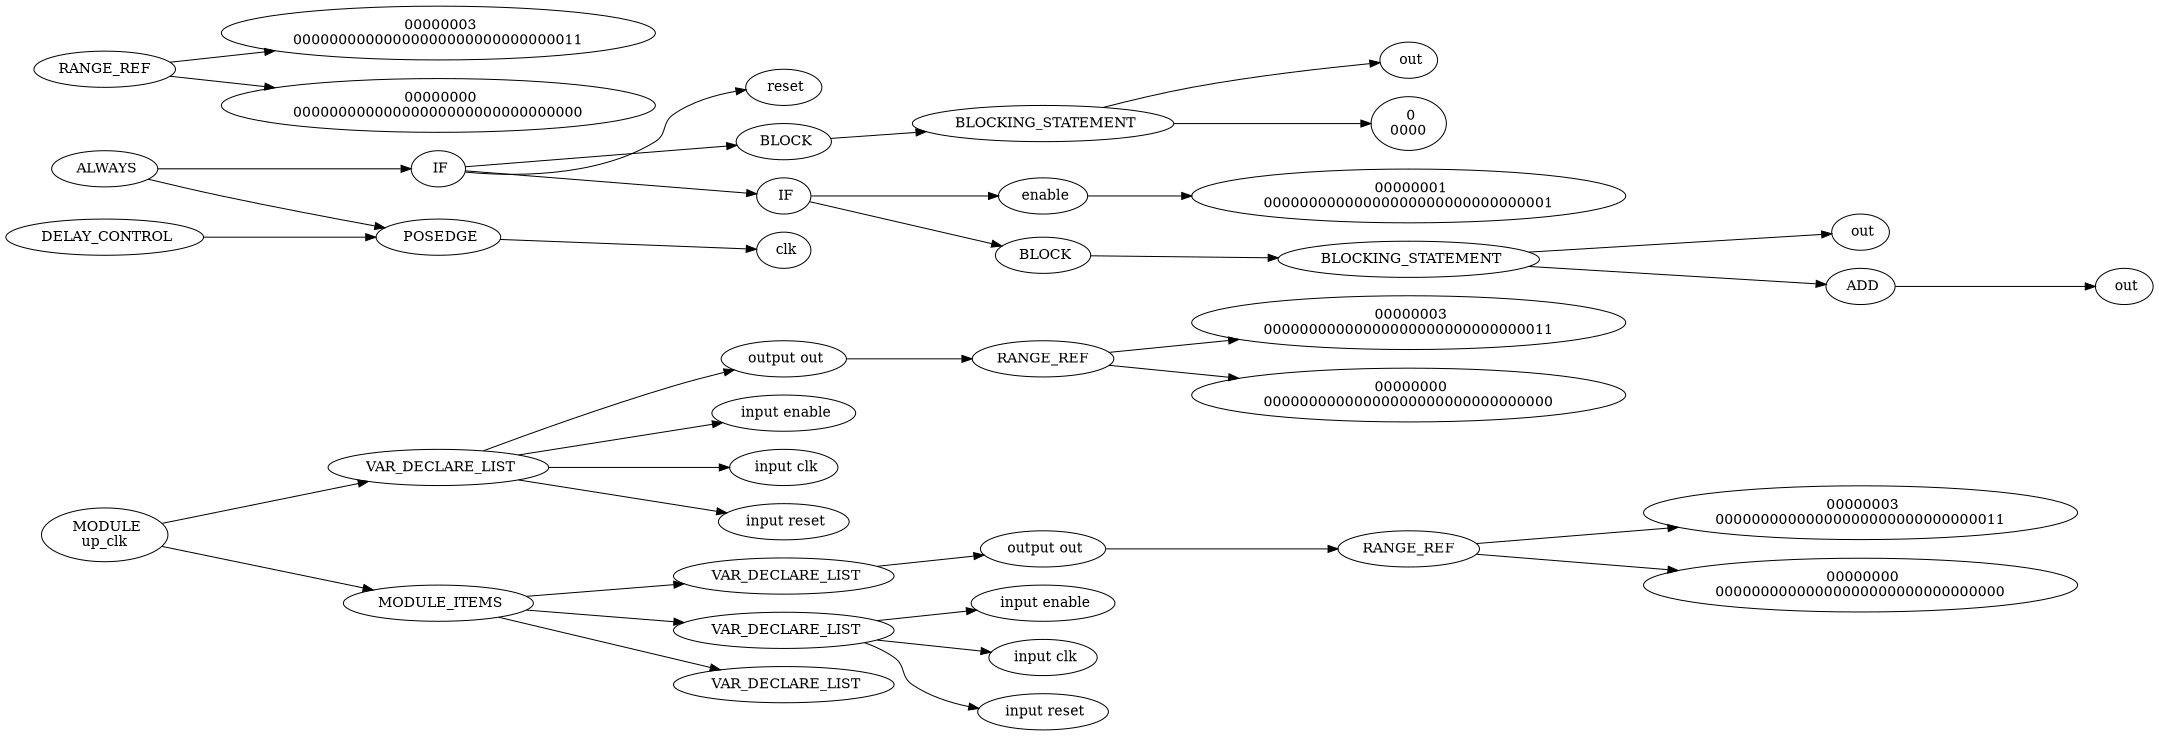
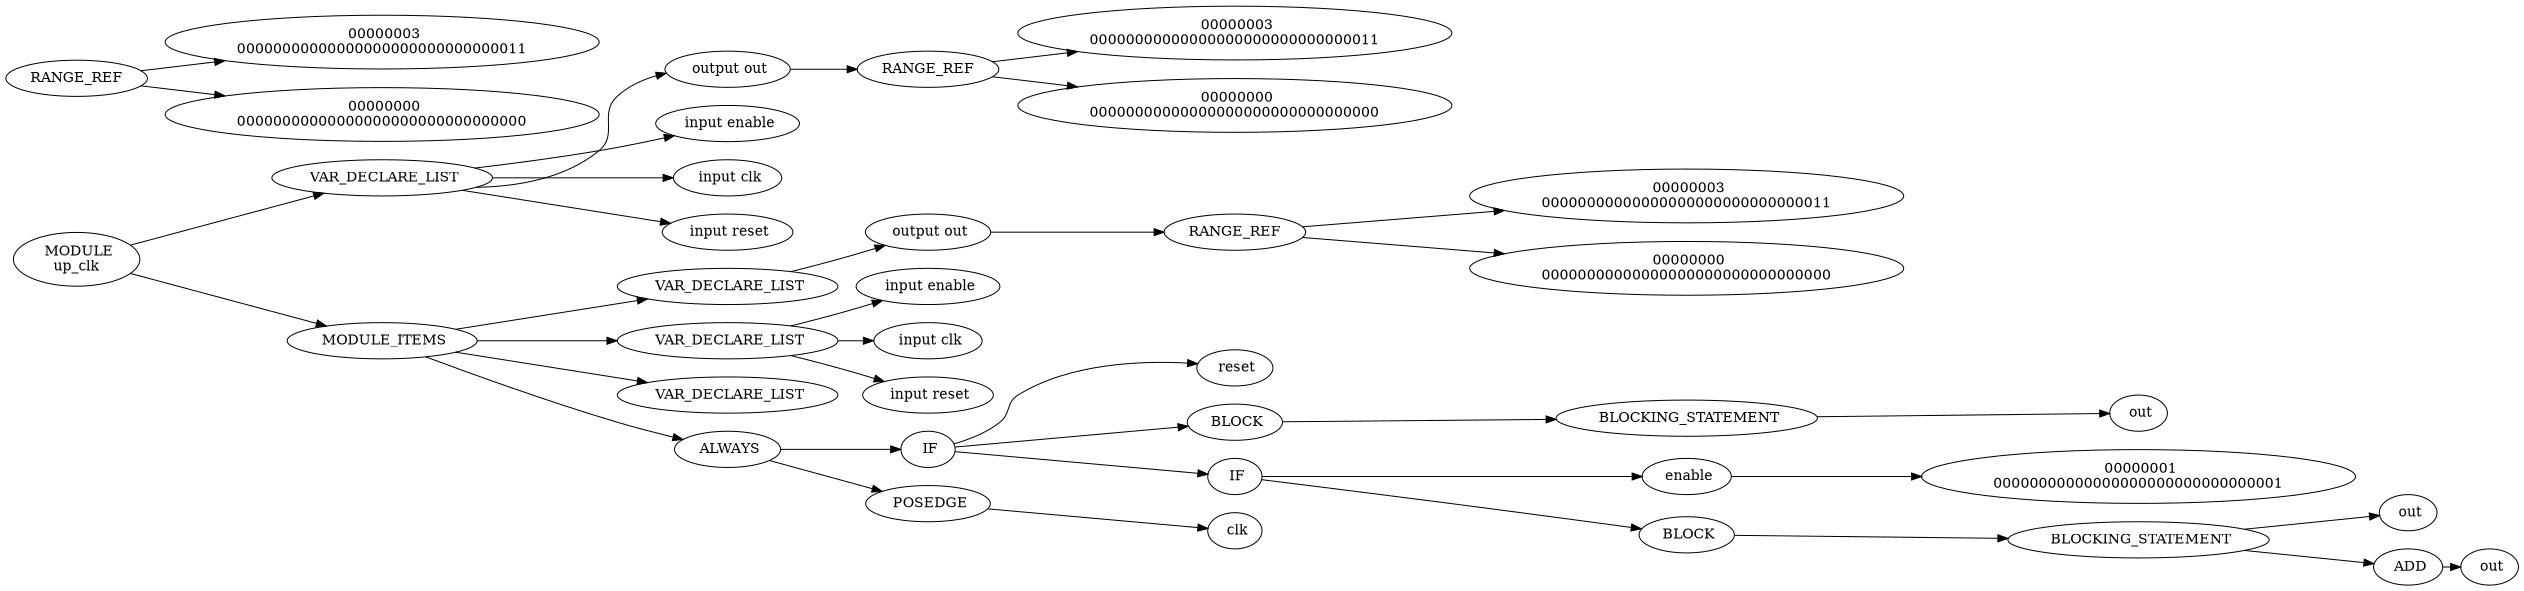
(1409, 124) -> none
(105, 237) -> none
none -> (548, 400)
